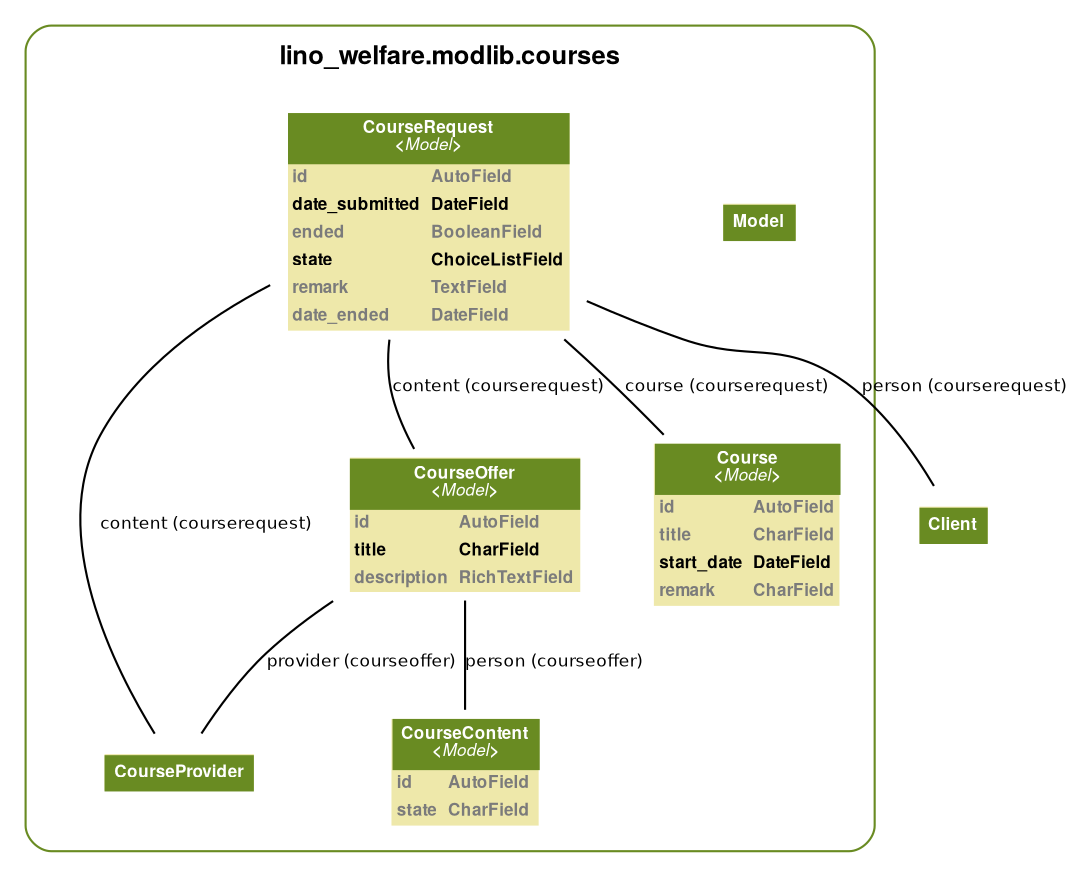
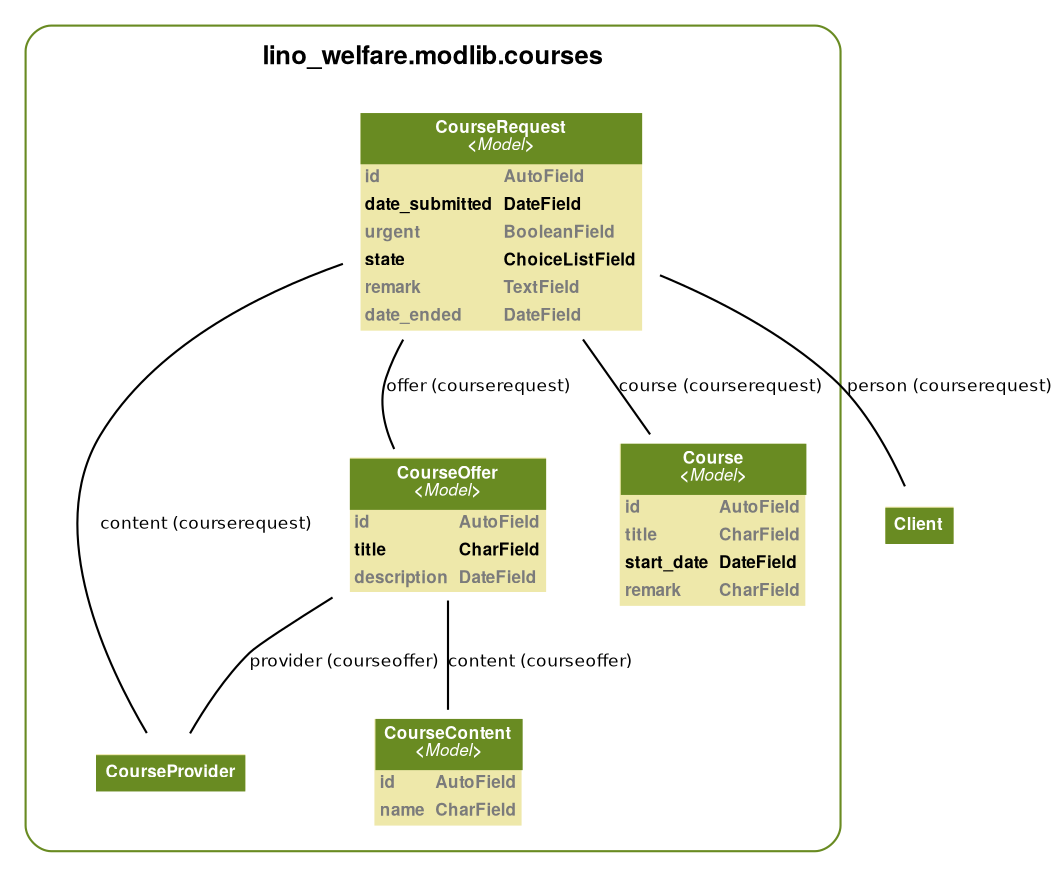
(759, 222) -> none
(319, 233) -> (394, 233)
(499, 387) -> (479, 387)
(517, 578) -> (498, 578)
(555, 662) -> (541, 662)
(417, 811) -> (403, 811)
